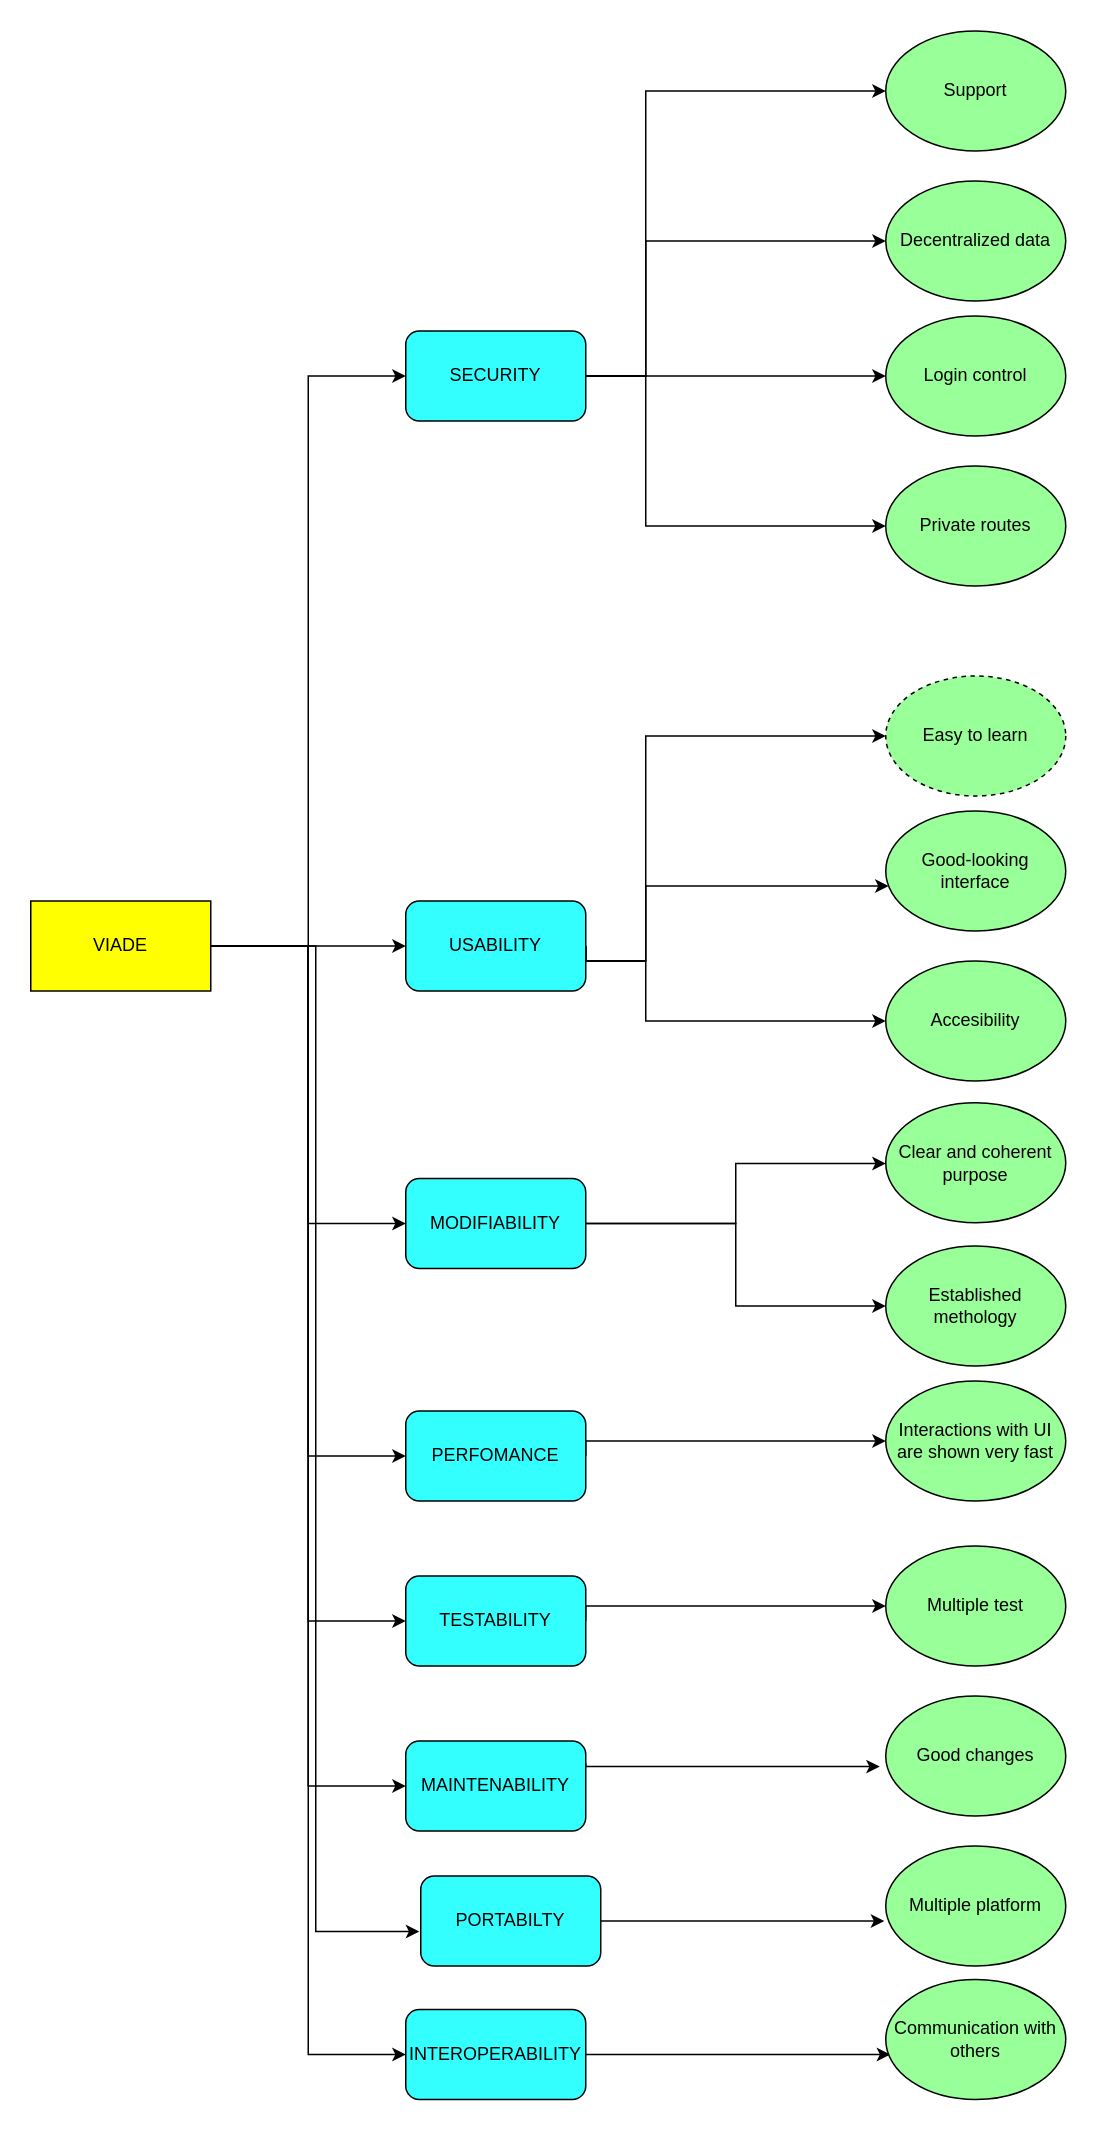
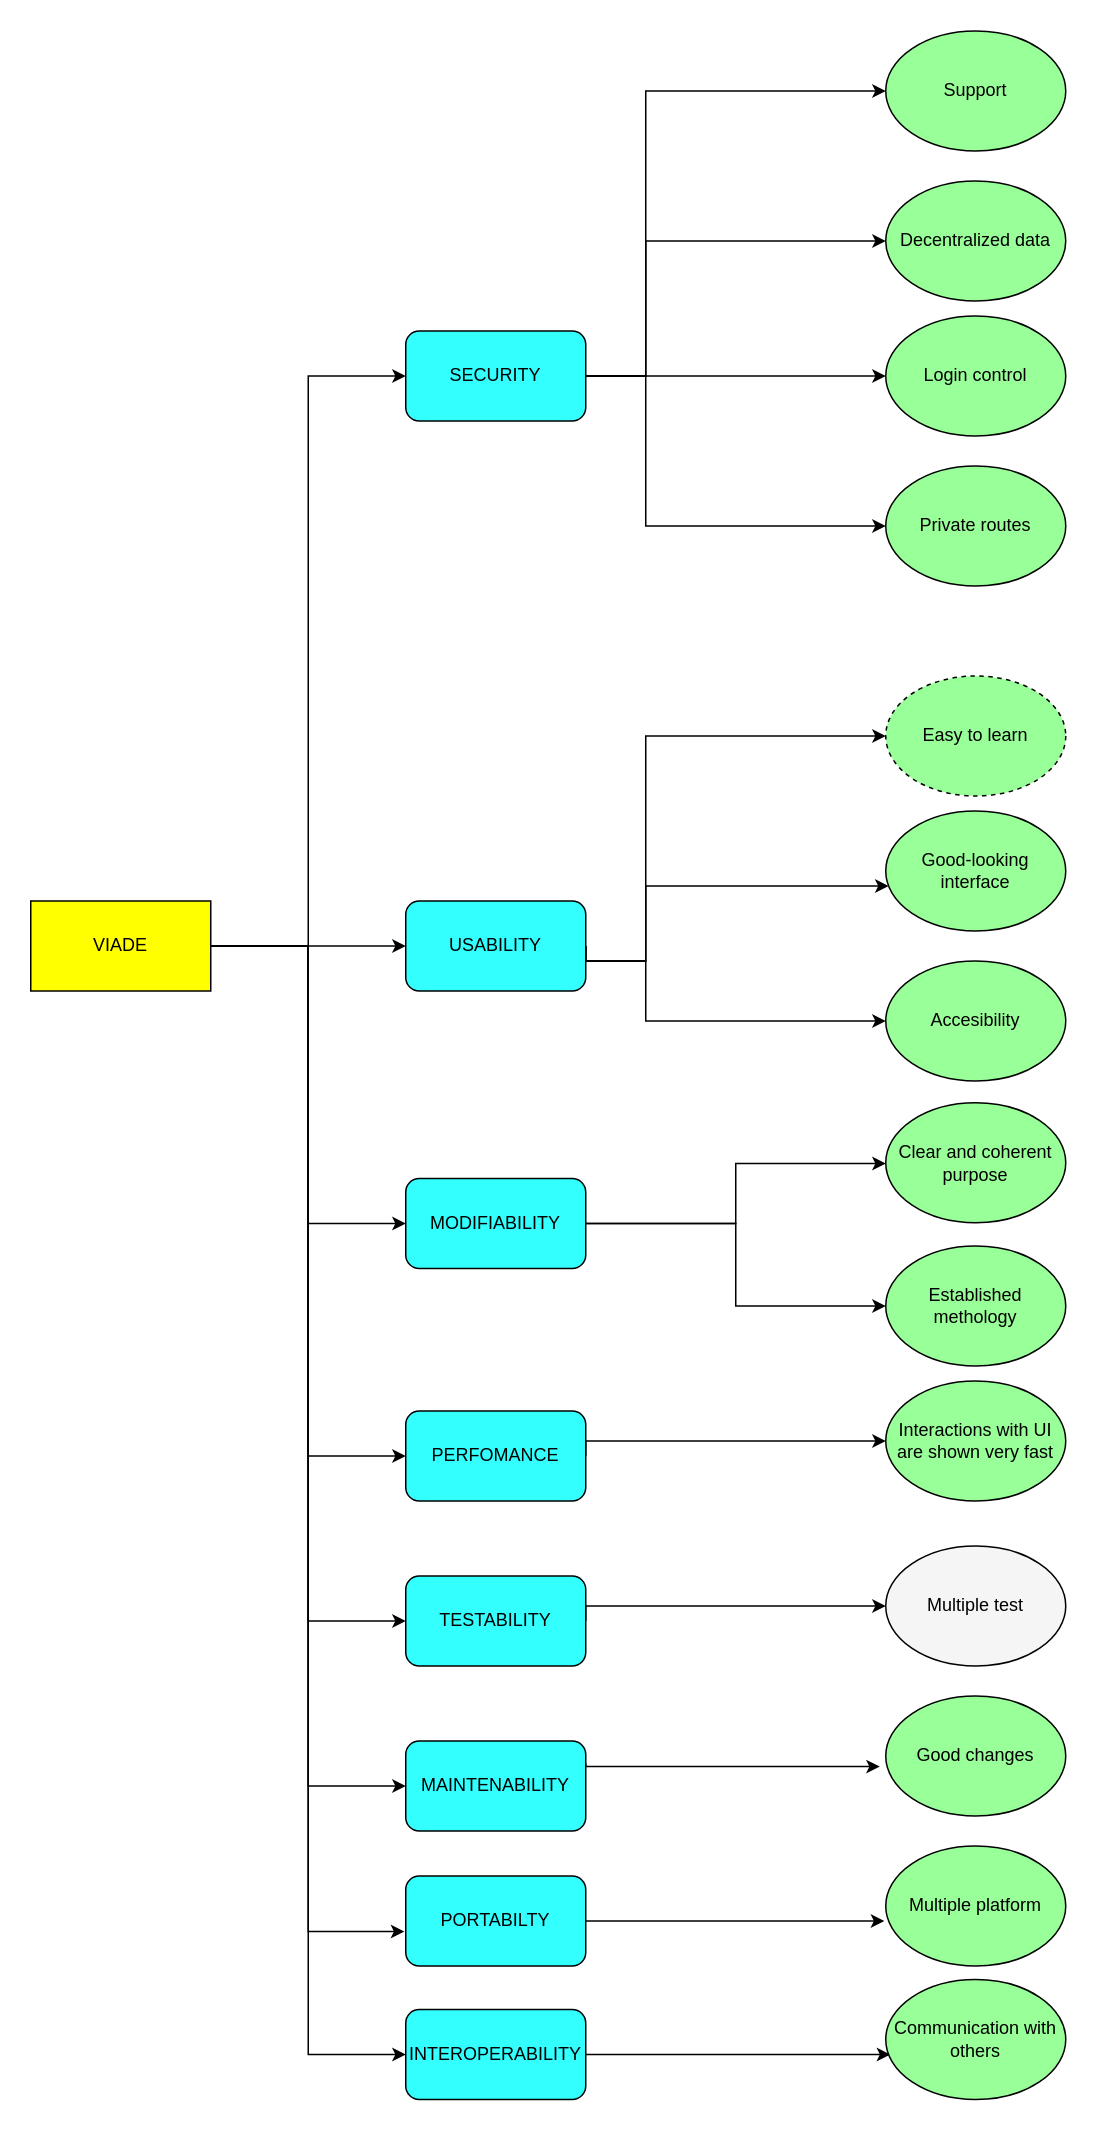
(976, 1606) -> (976, 1606)
(511, 1921) -> (496, 1921)
